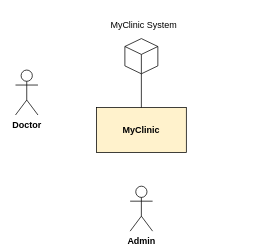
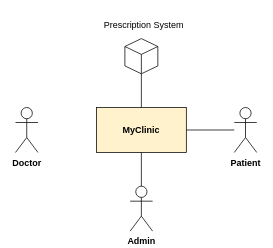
(144, 25) -> (144, 25)
(27, 93) -> (27, 130)
none -> (210, 130)
none -> (246, 130)
none -> (141, 170)
